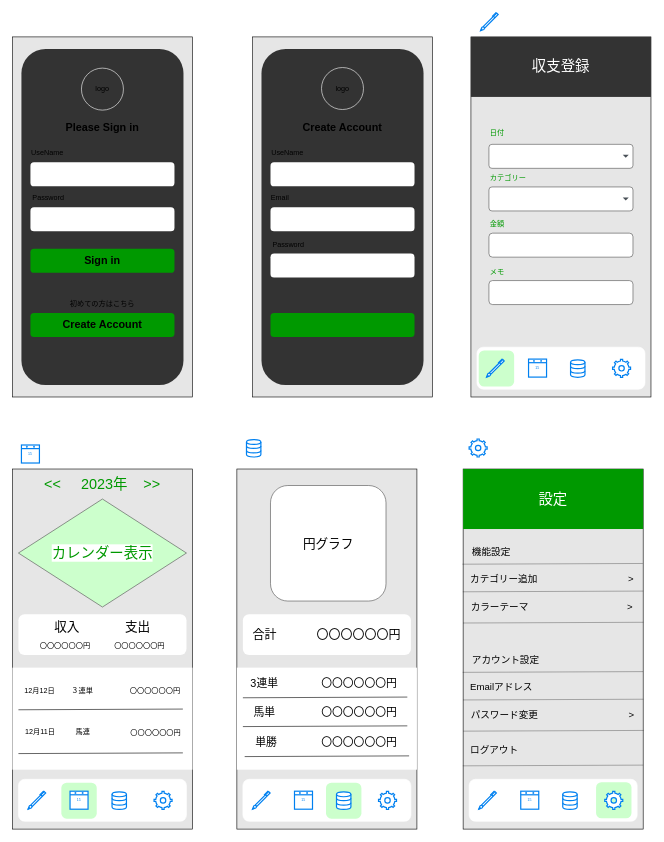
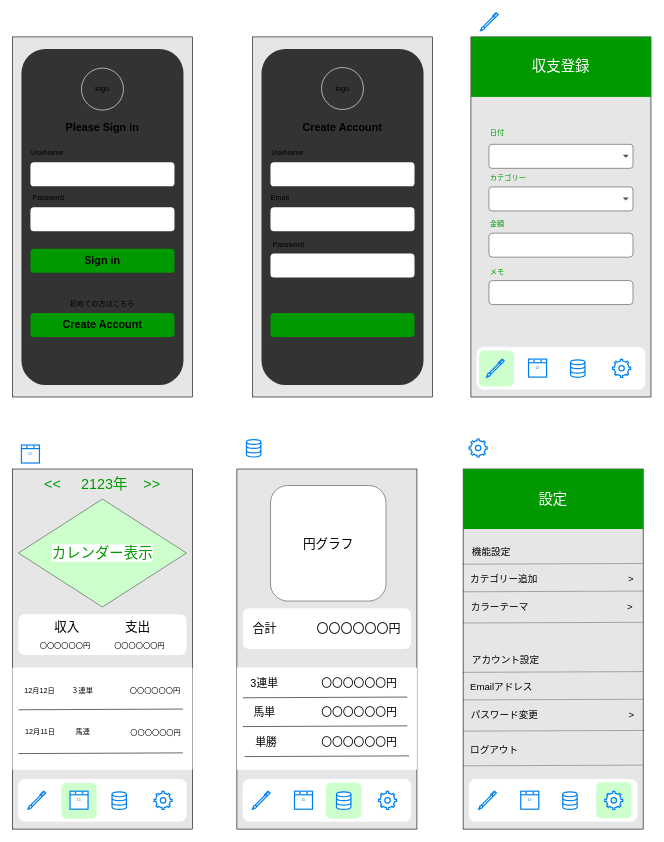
(561, 67) -> (561, 67)
(102, 484) -> (102, 484)
(327, 635) -> (327, 629)
